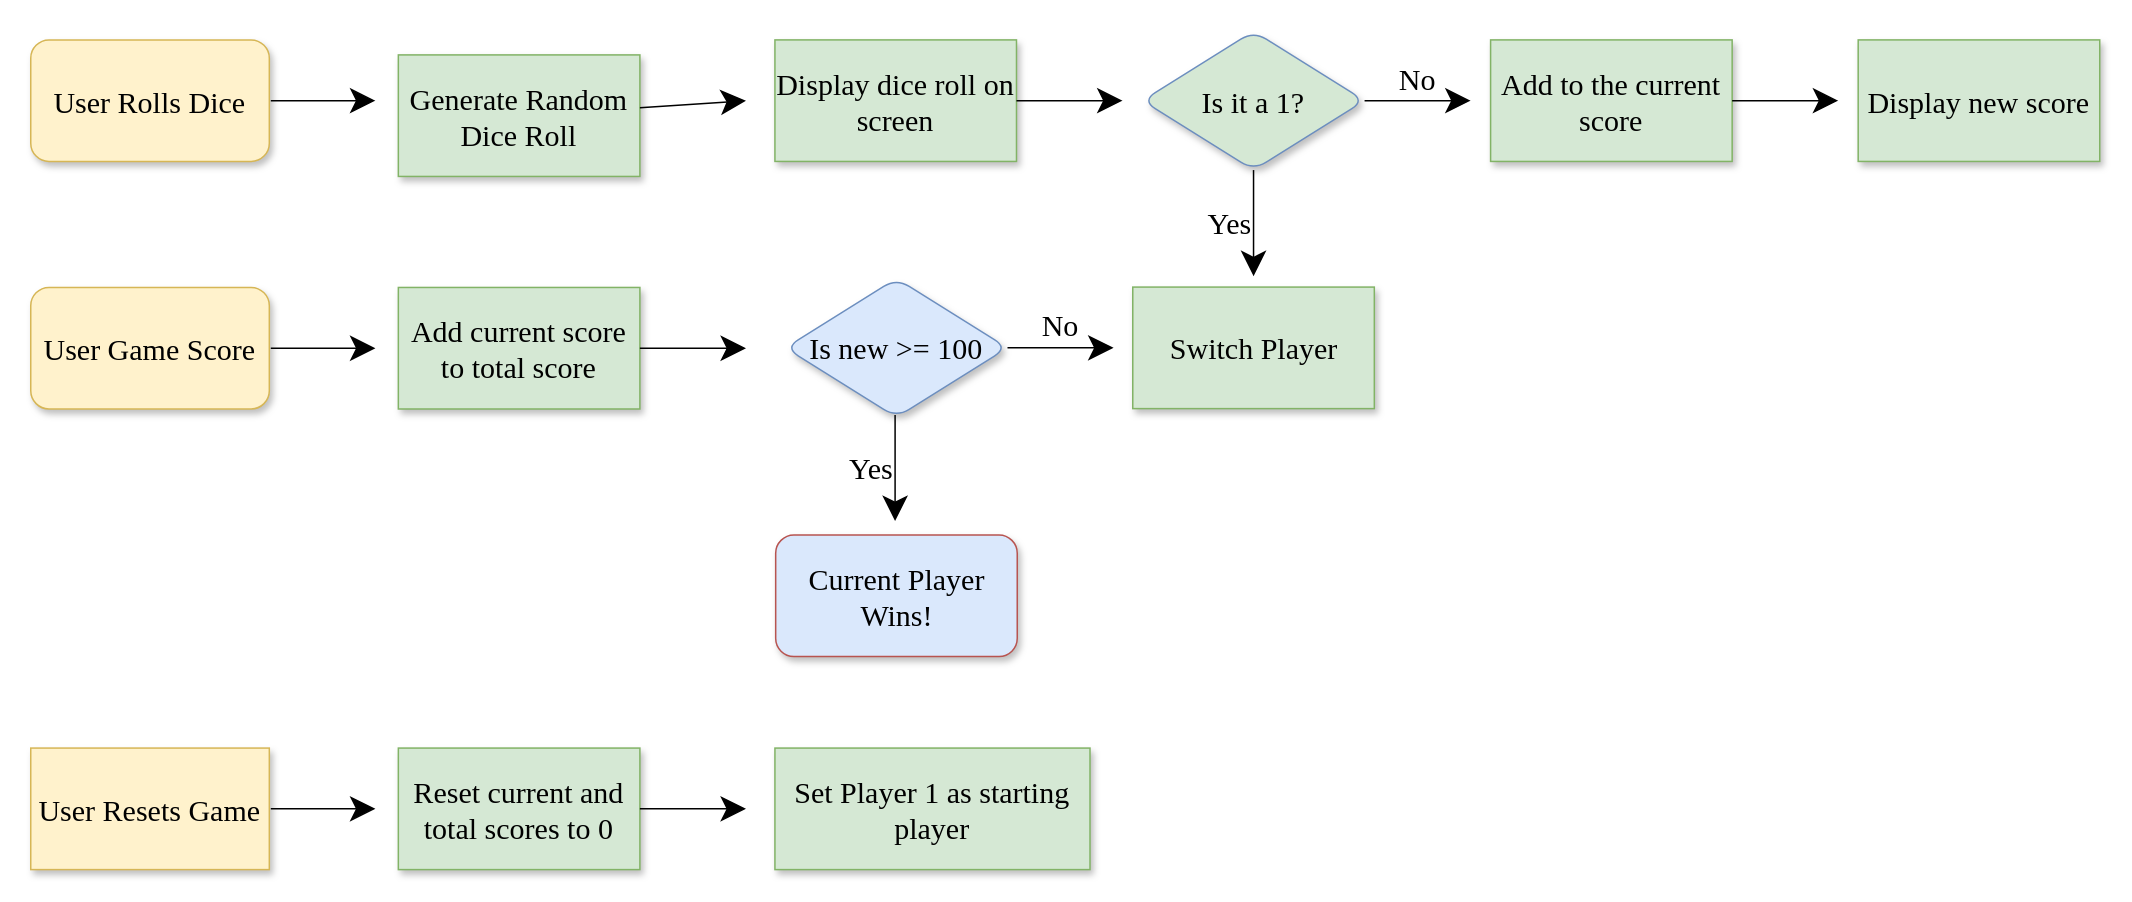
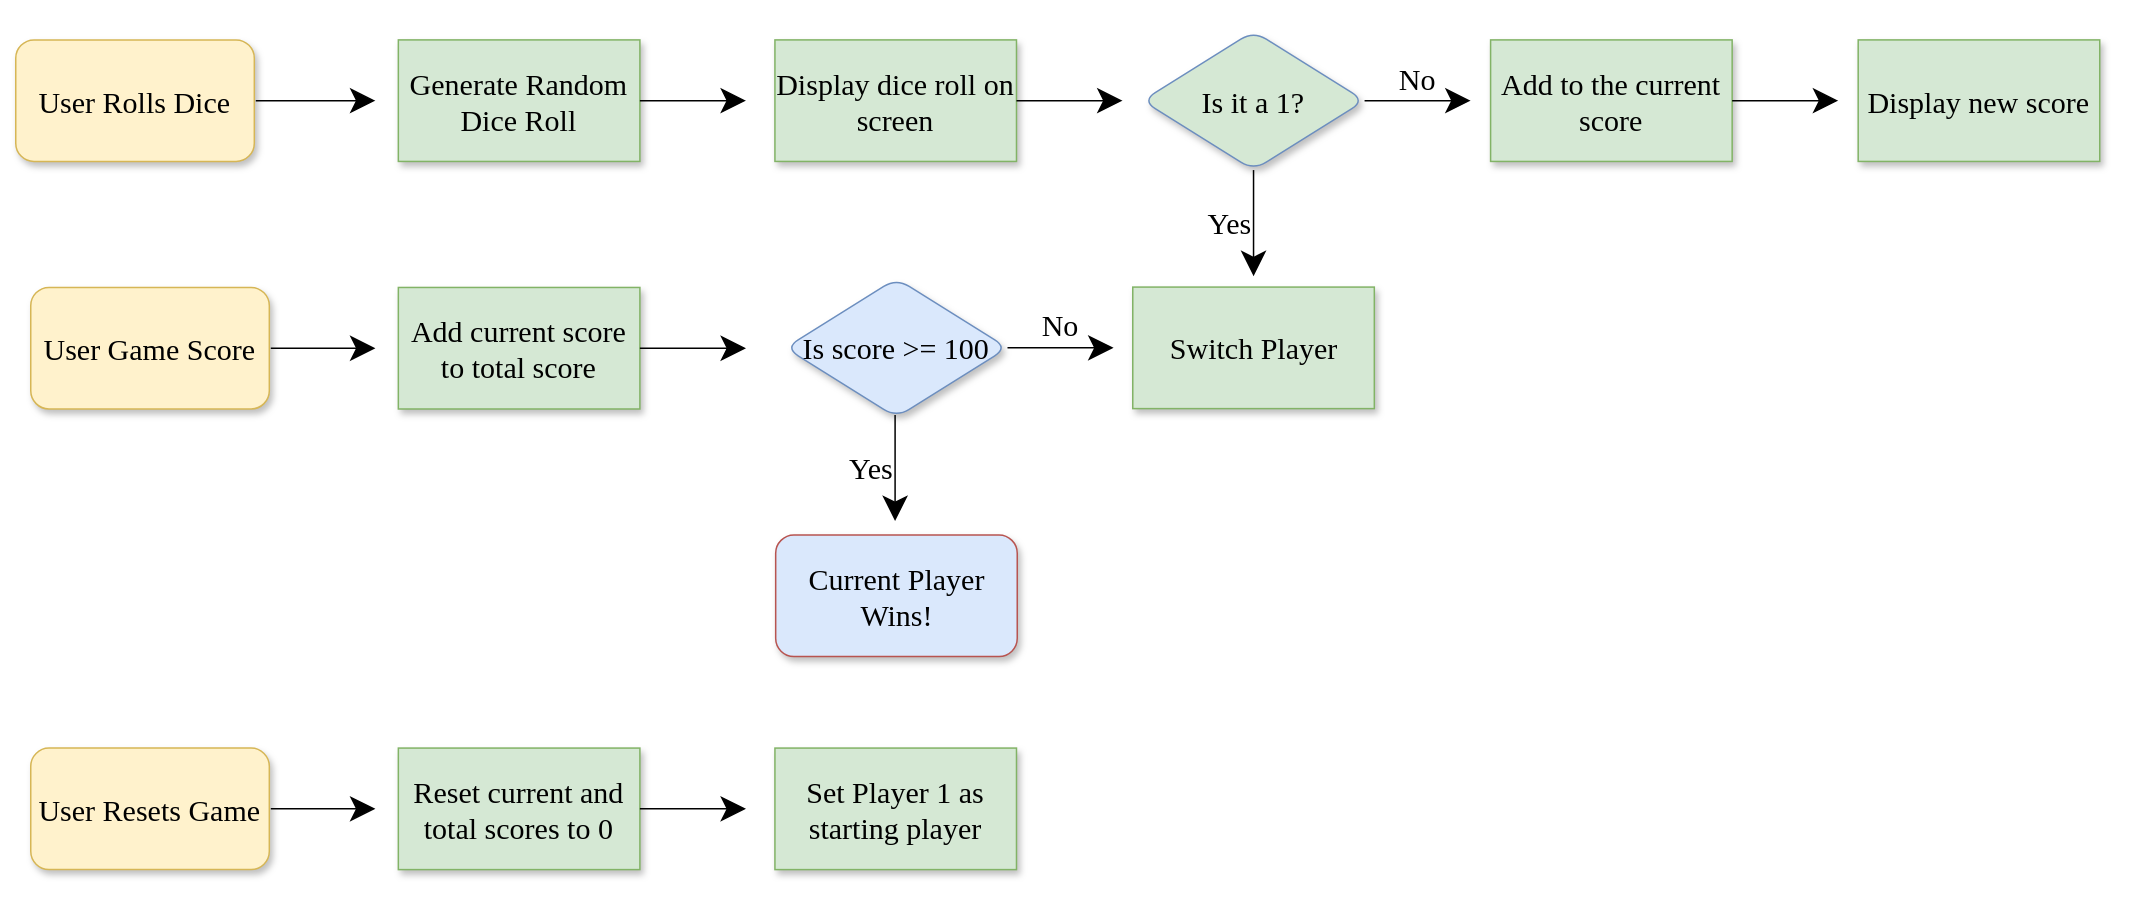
(150, 101) -> (135, 101)
(519, 116) -> (519, 101)
(896, 347) -> (896, 347)
(150, 809) -> (150, 809)
(932, 809) -> (896, 809)
